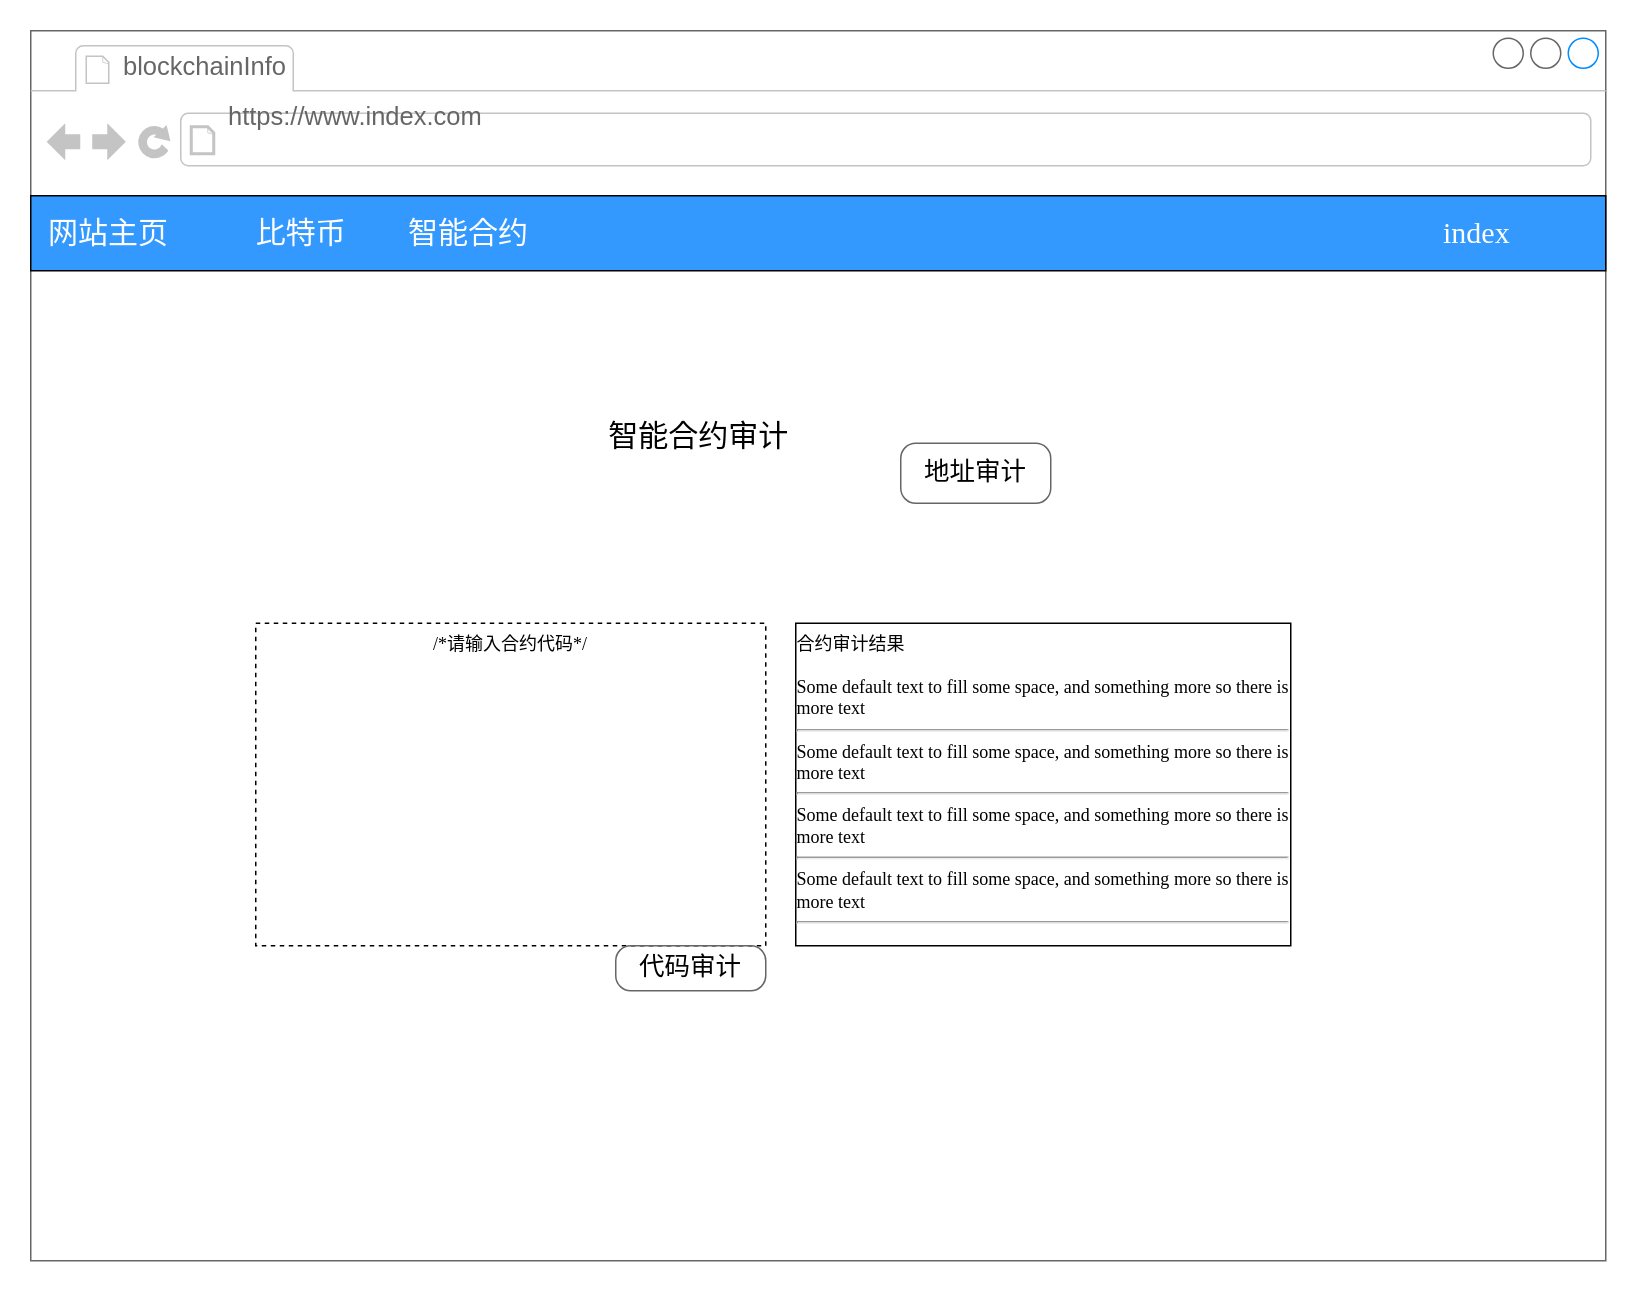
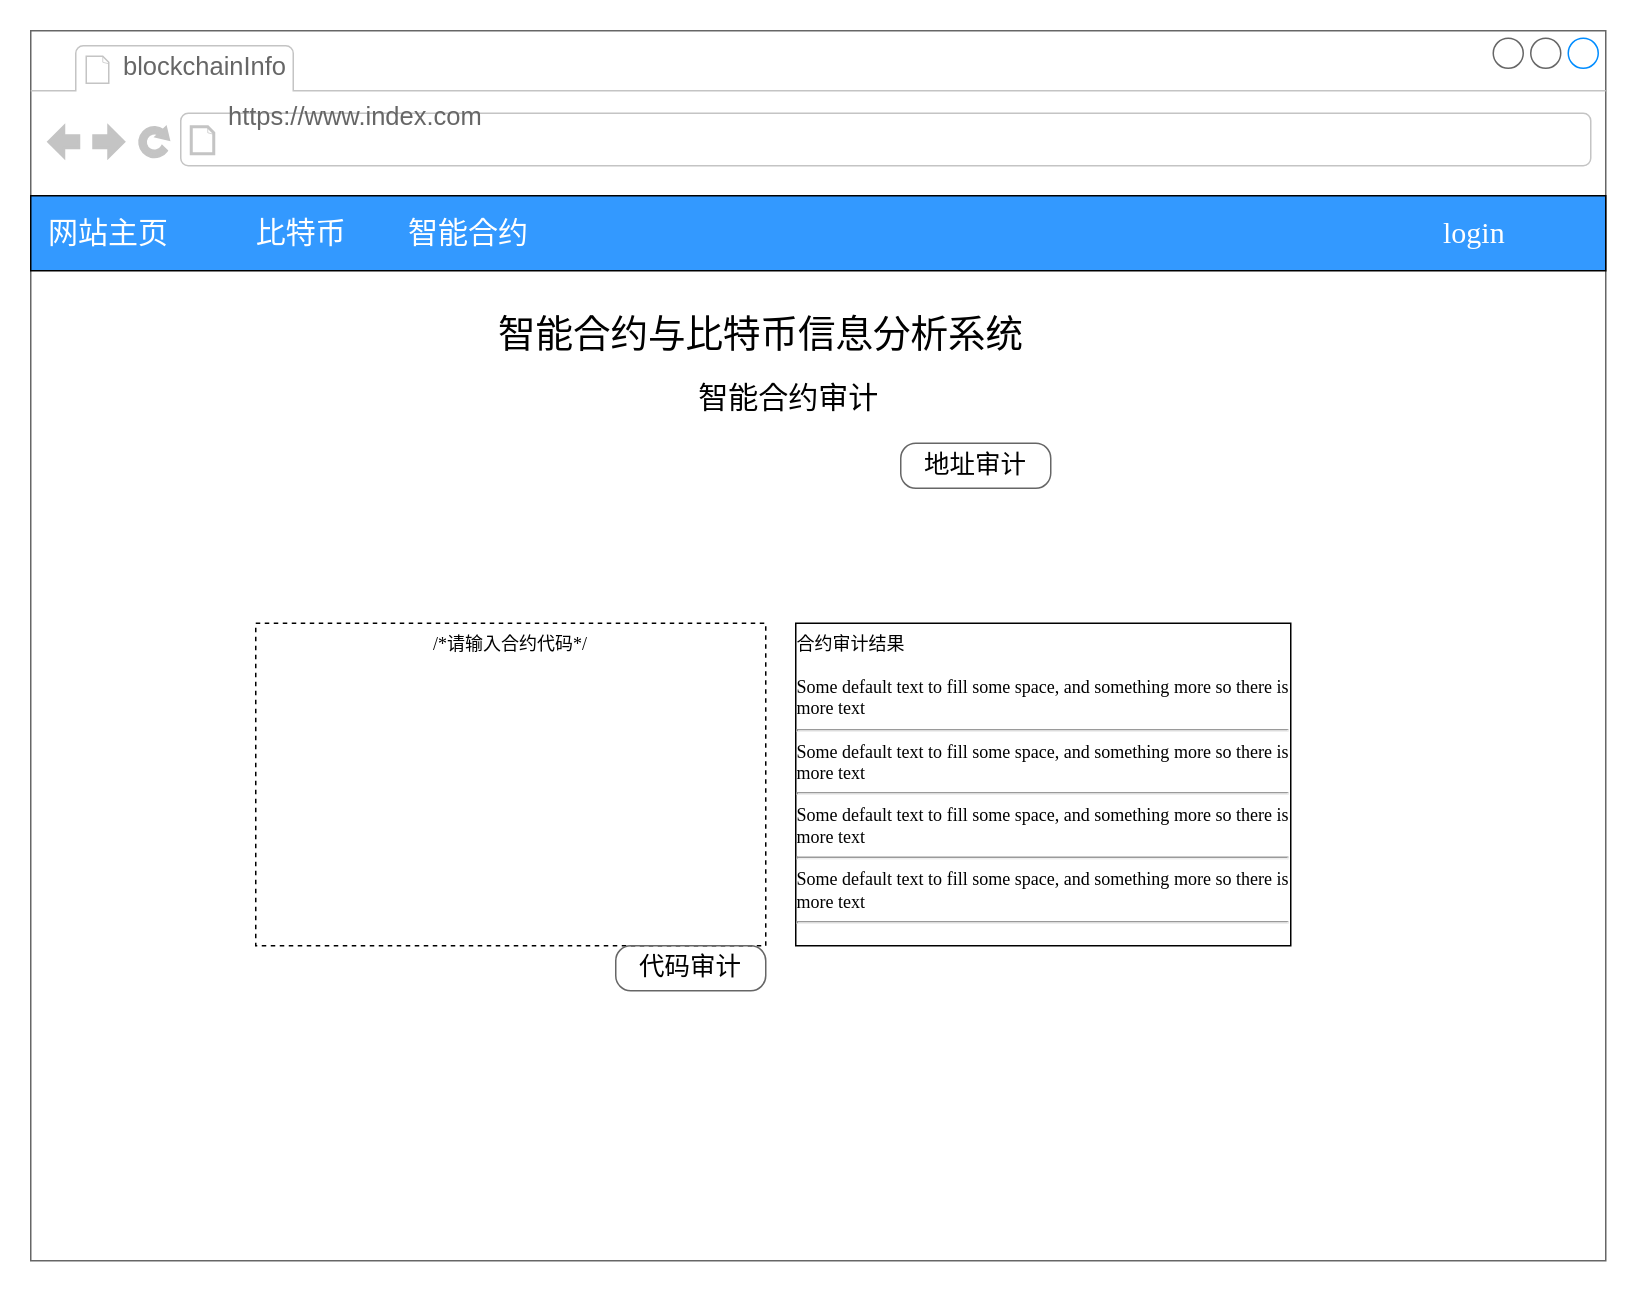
(1482, 233) -> (1478, 233)
none -> (811, 338)
(698, 436) -> (788, 398)
(976, 473) -> (976, 466)
